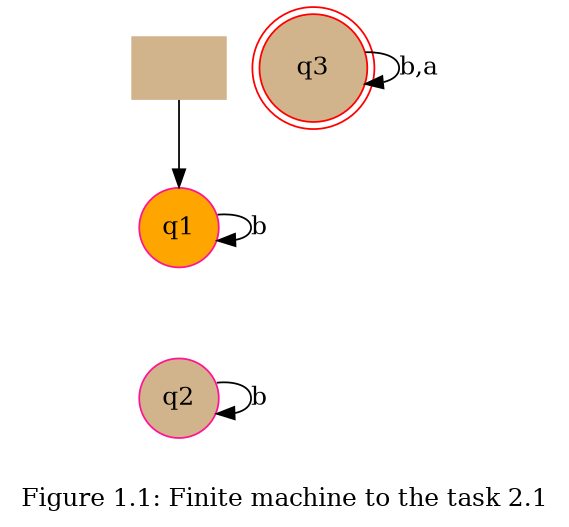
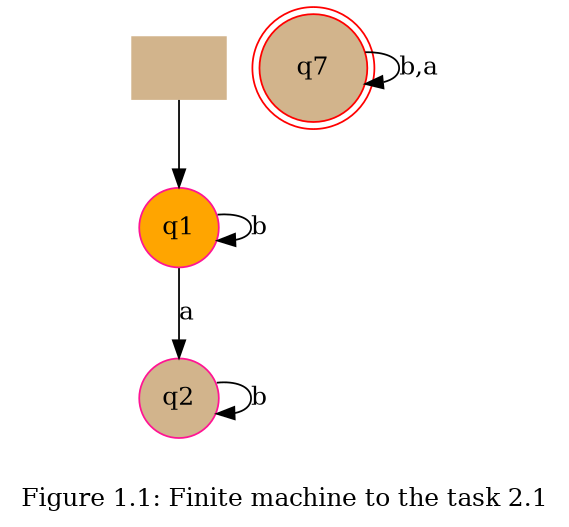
(313, 68) -> (313, 68)
none -> (179, 304)
